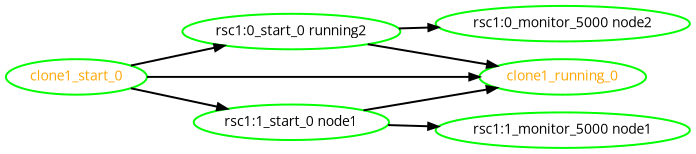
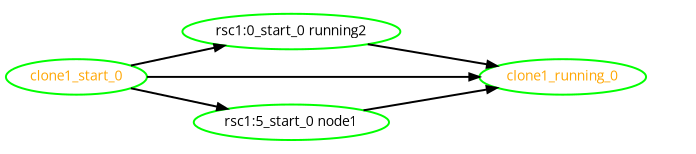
(563, 24) -> none
(291, 122) -> (291, 122)
(563, 130) -> none
